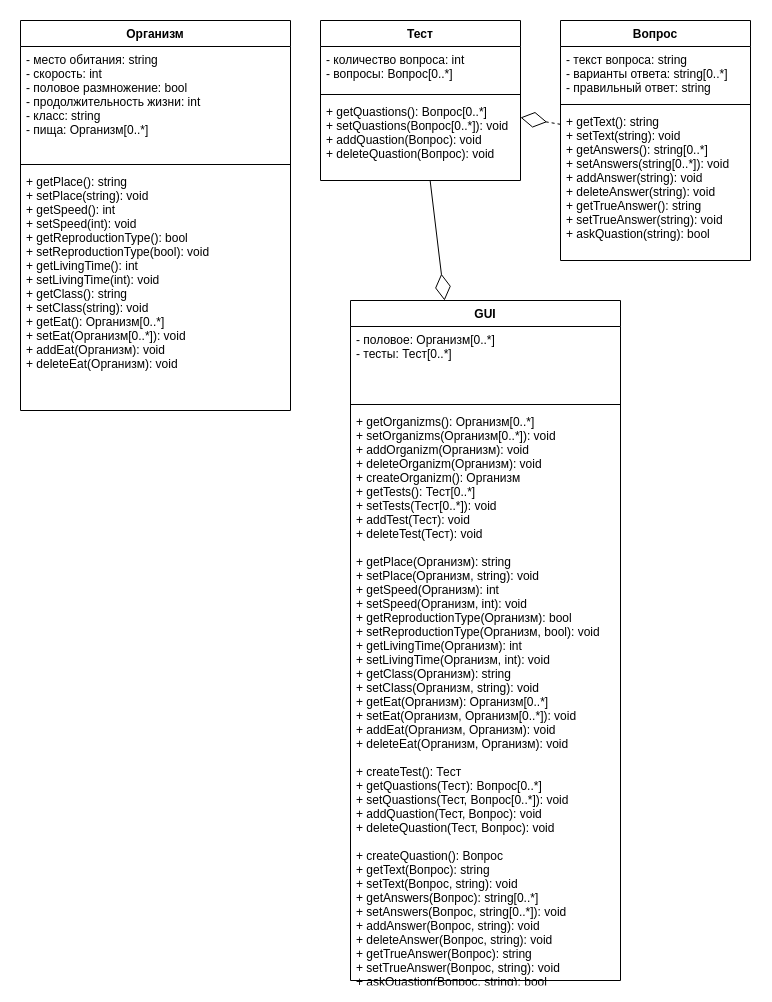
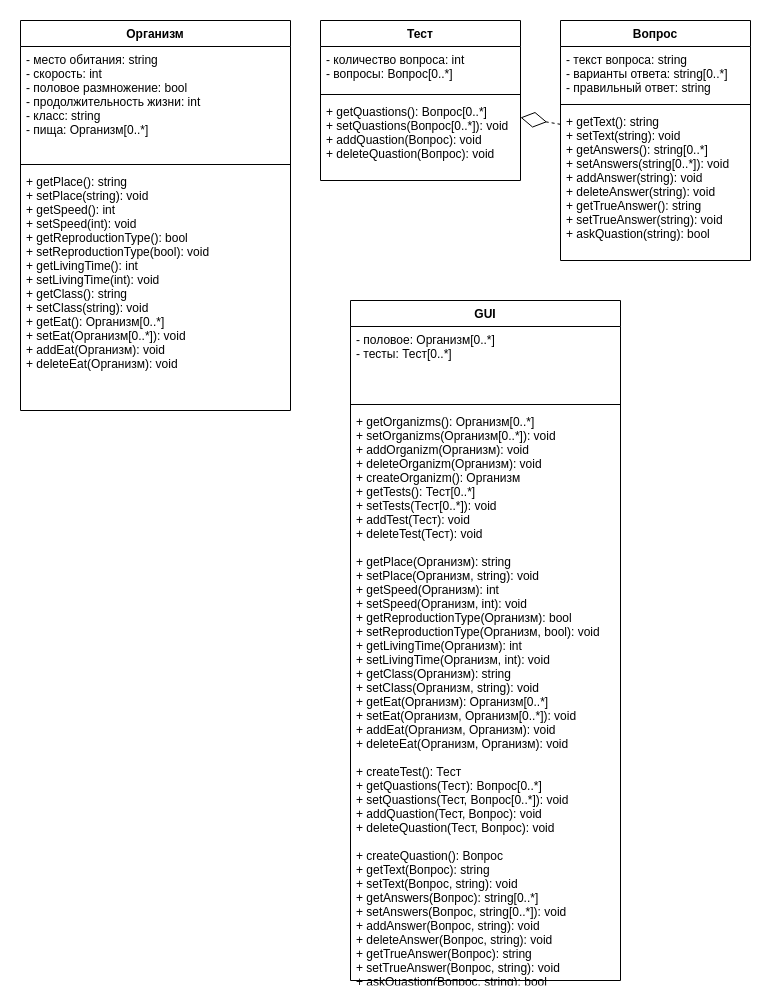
(436, 228) -> none
